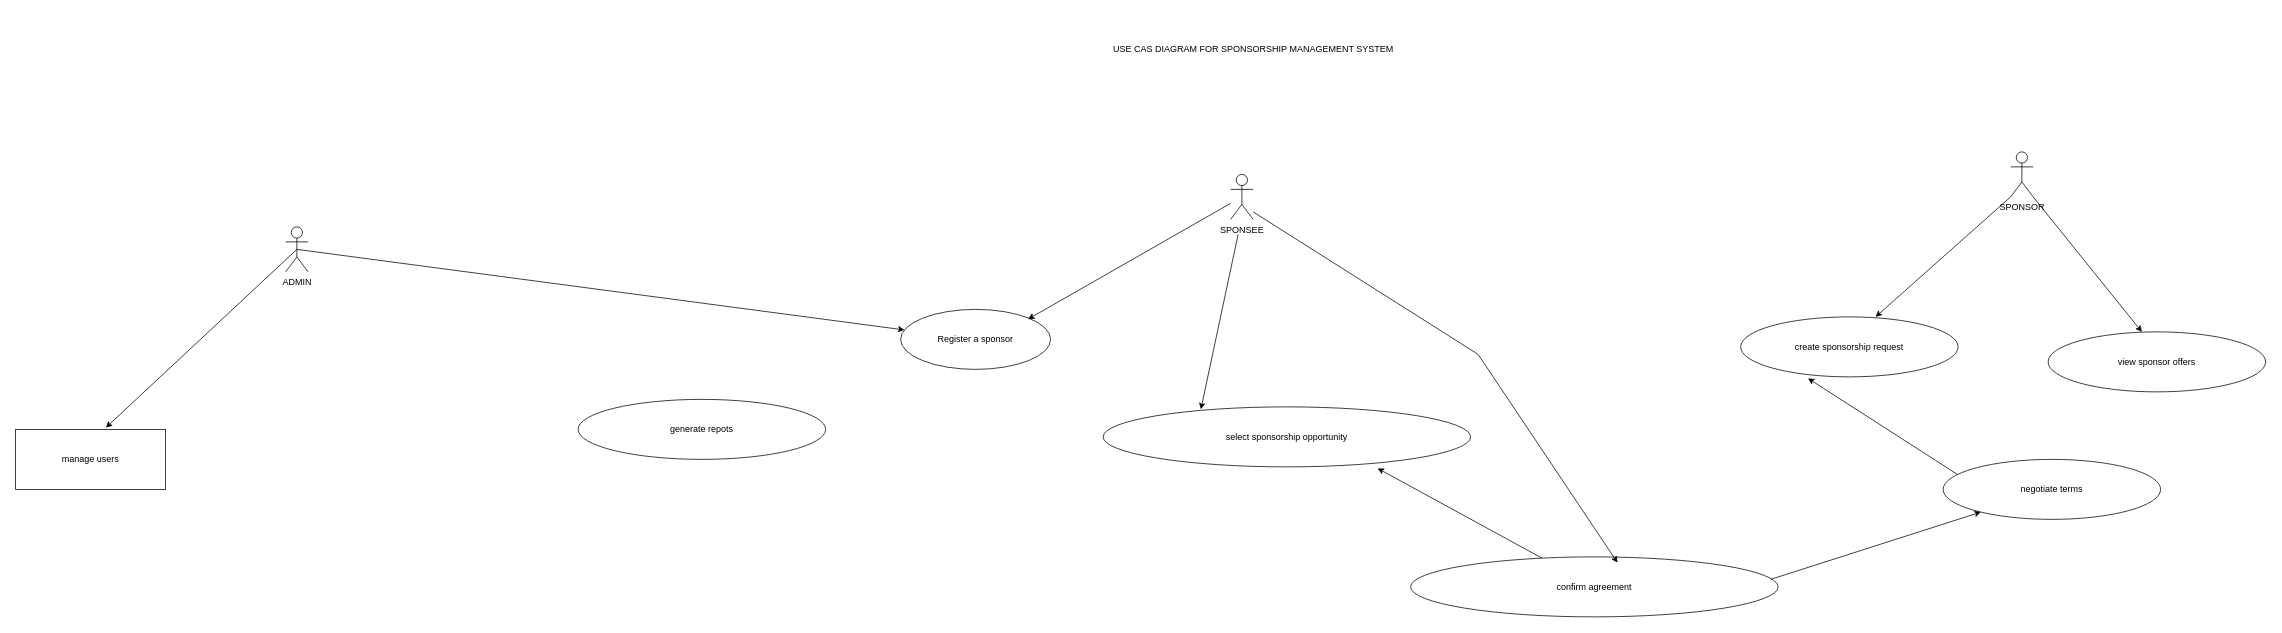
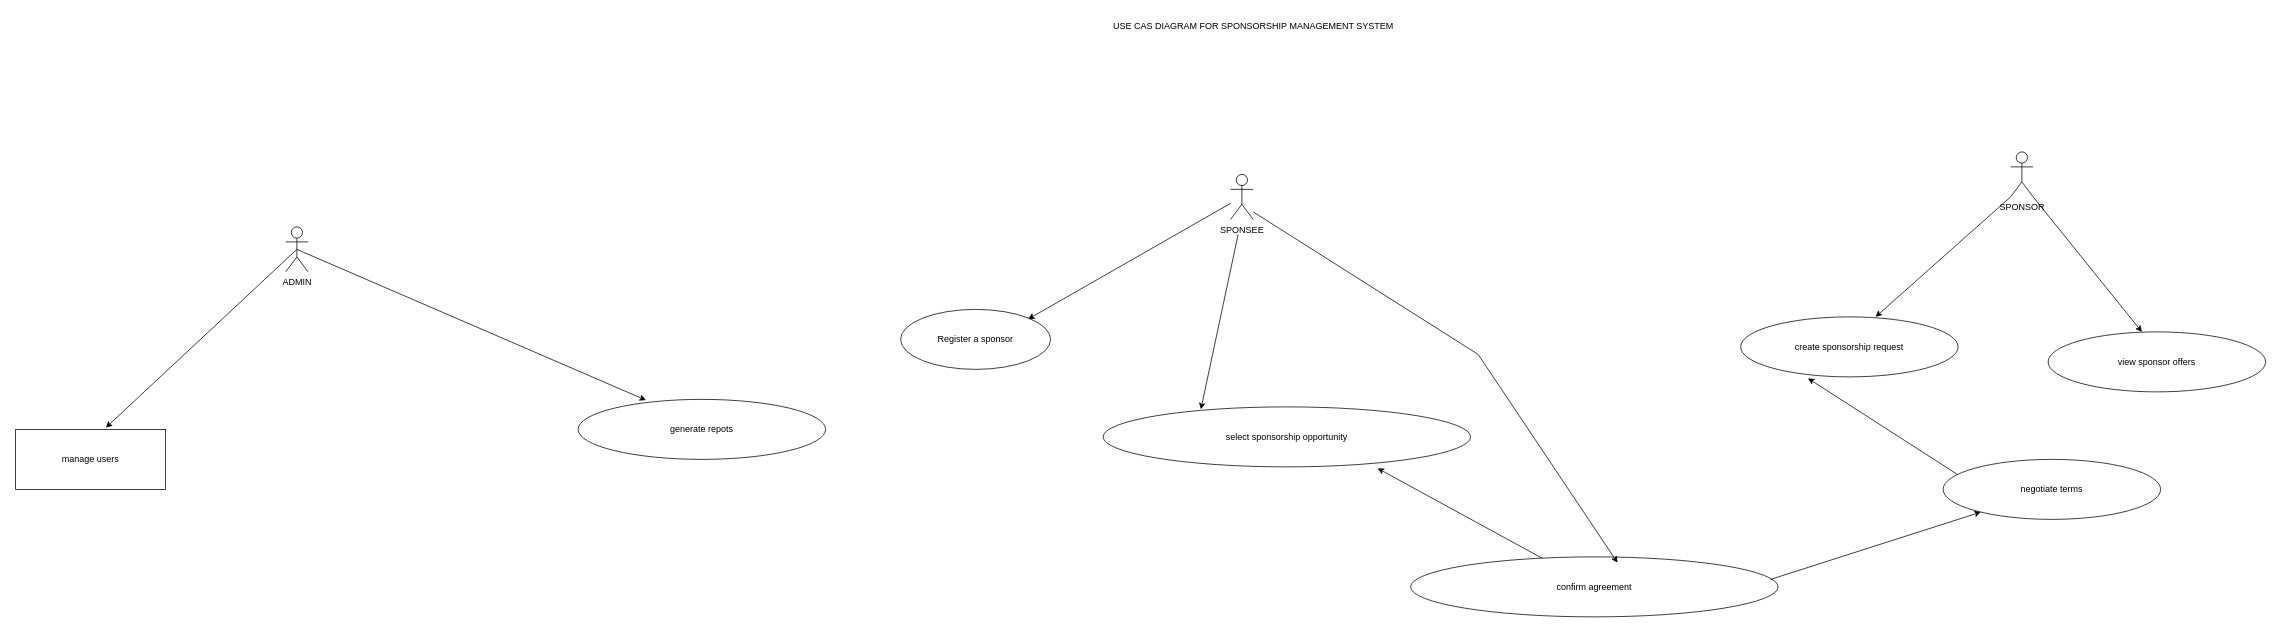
(1253, 49) -> (1253, 27)
(598, 289) -> (469, 324)
